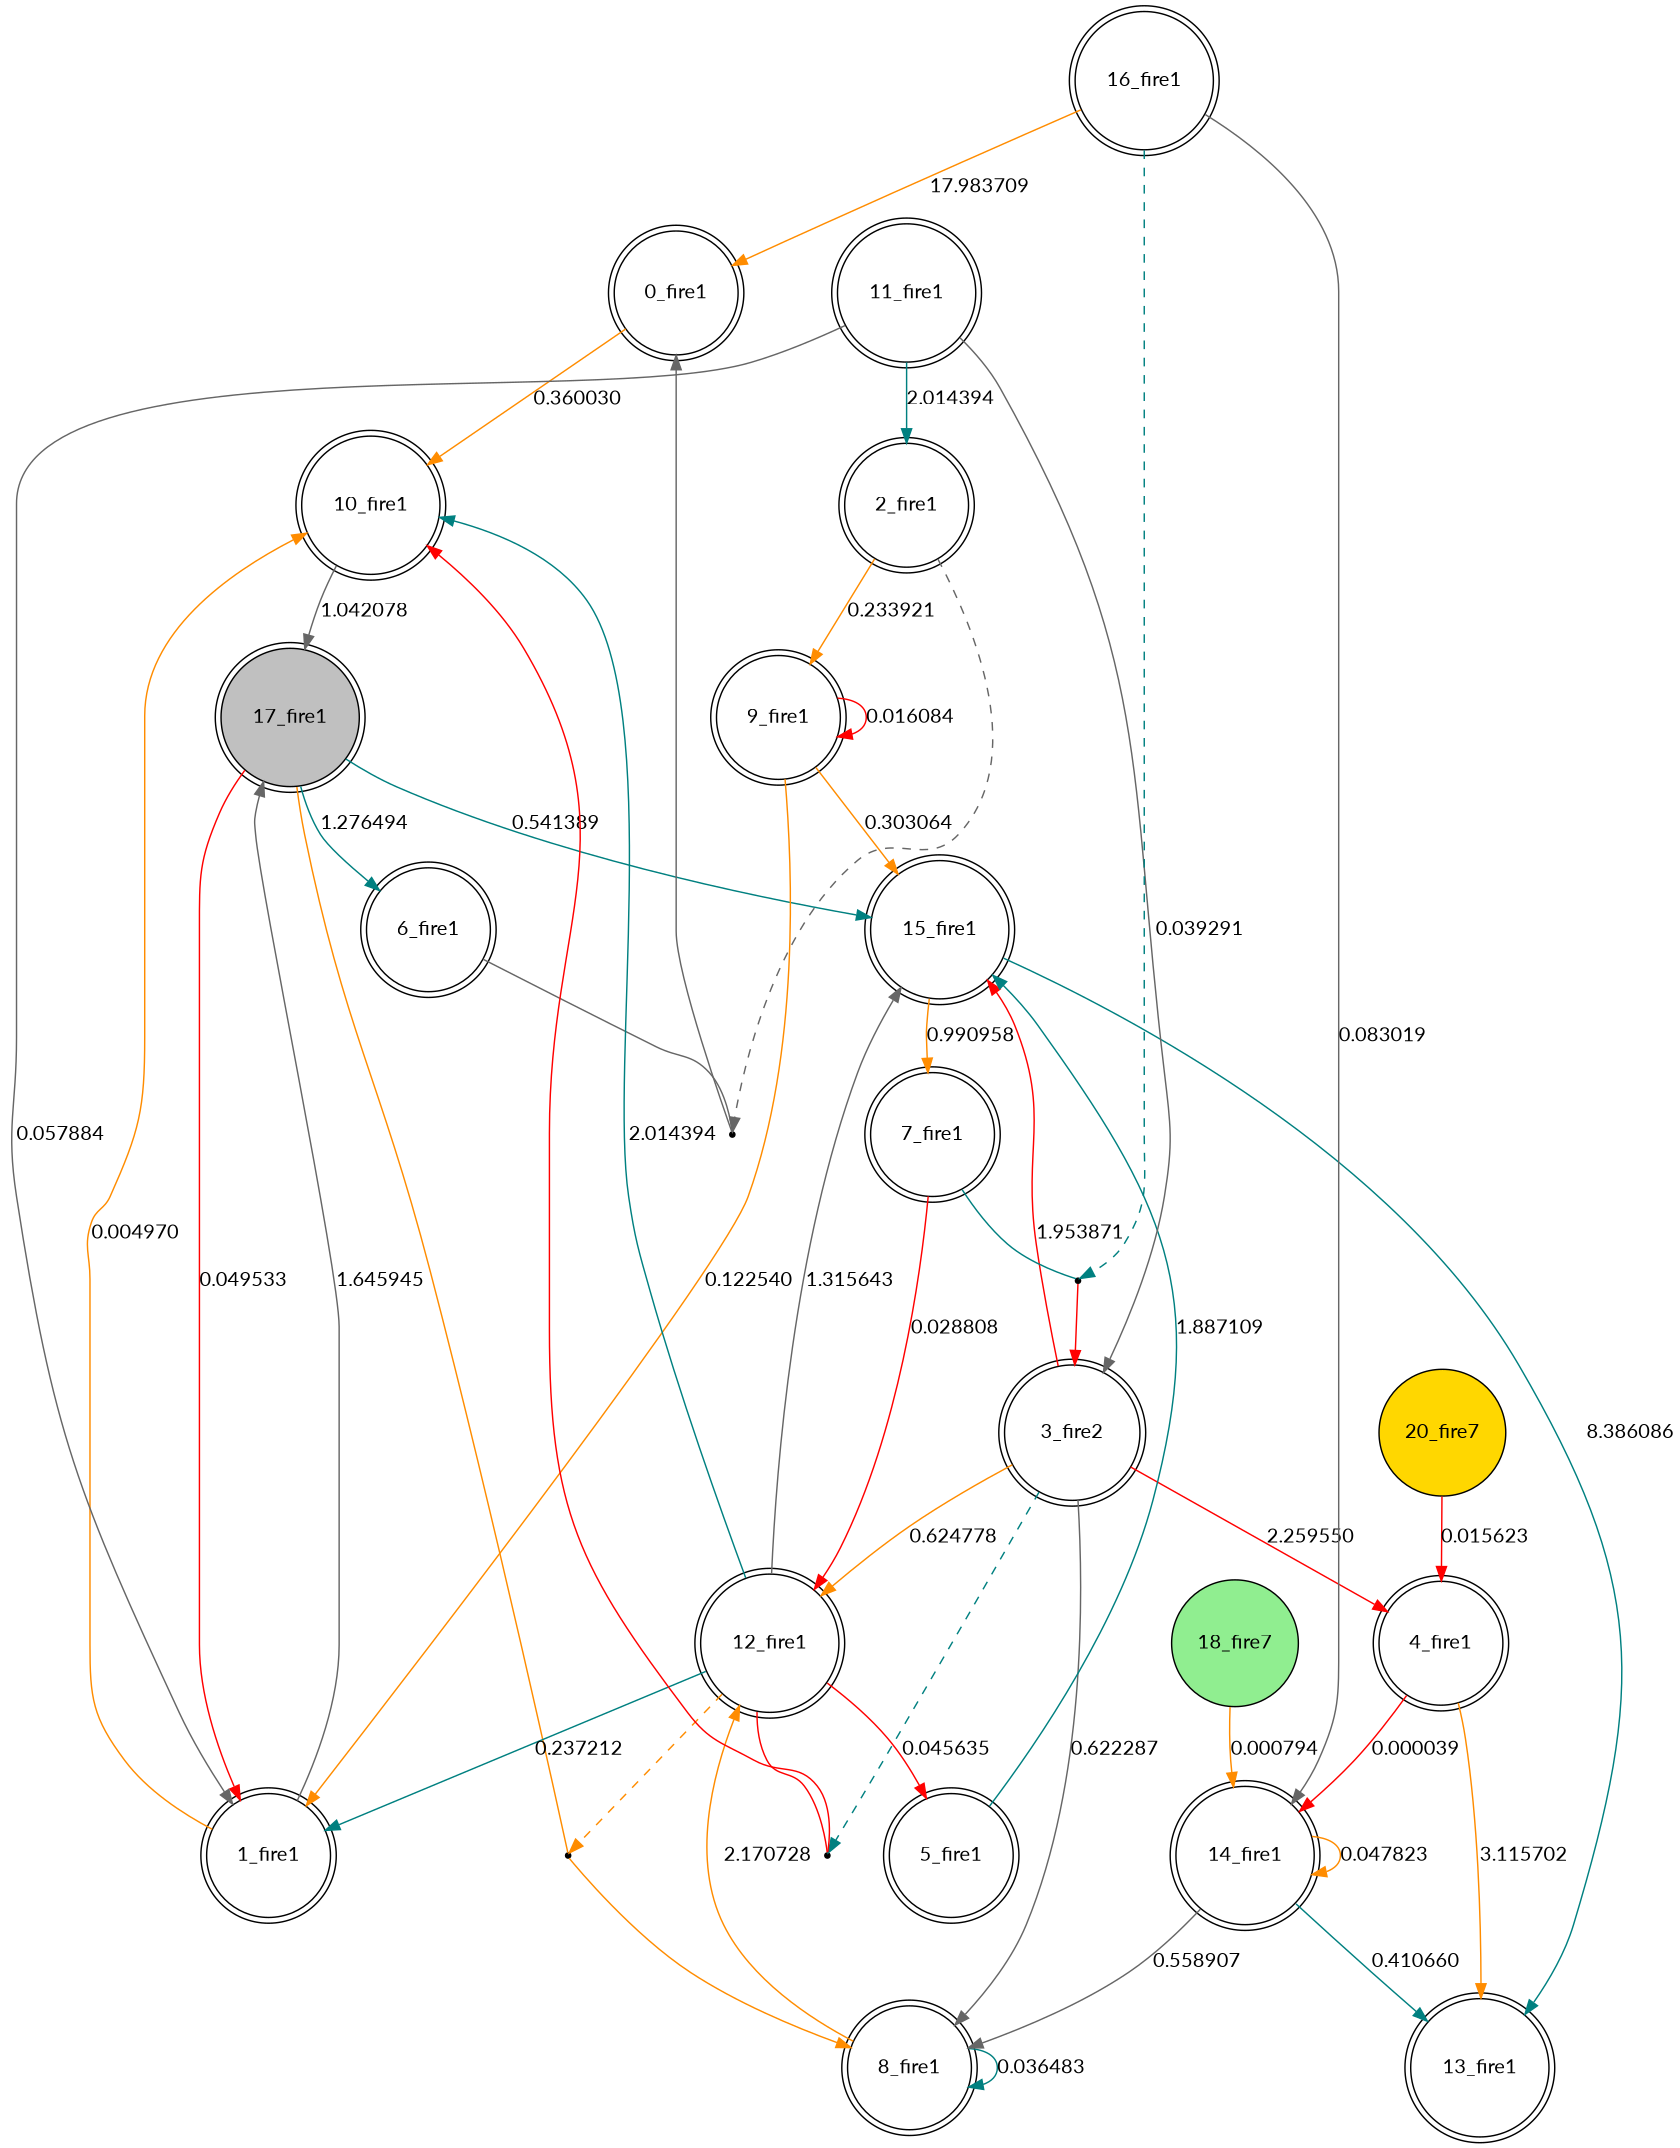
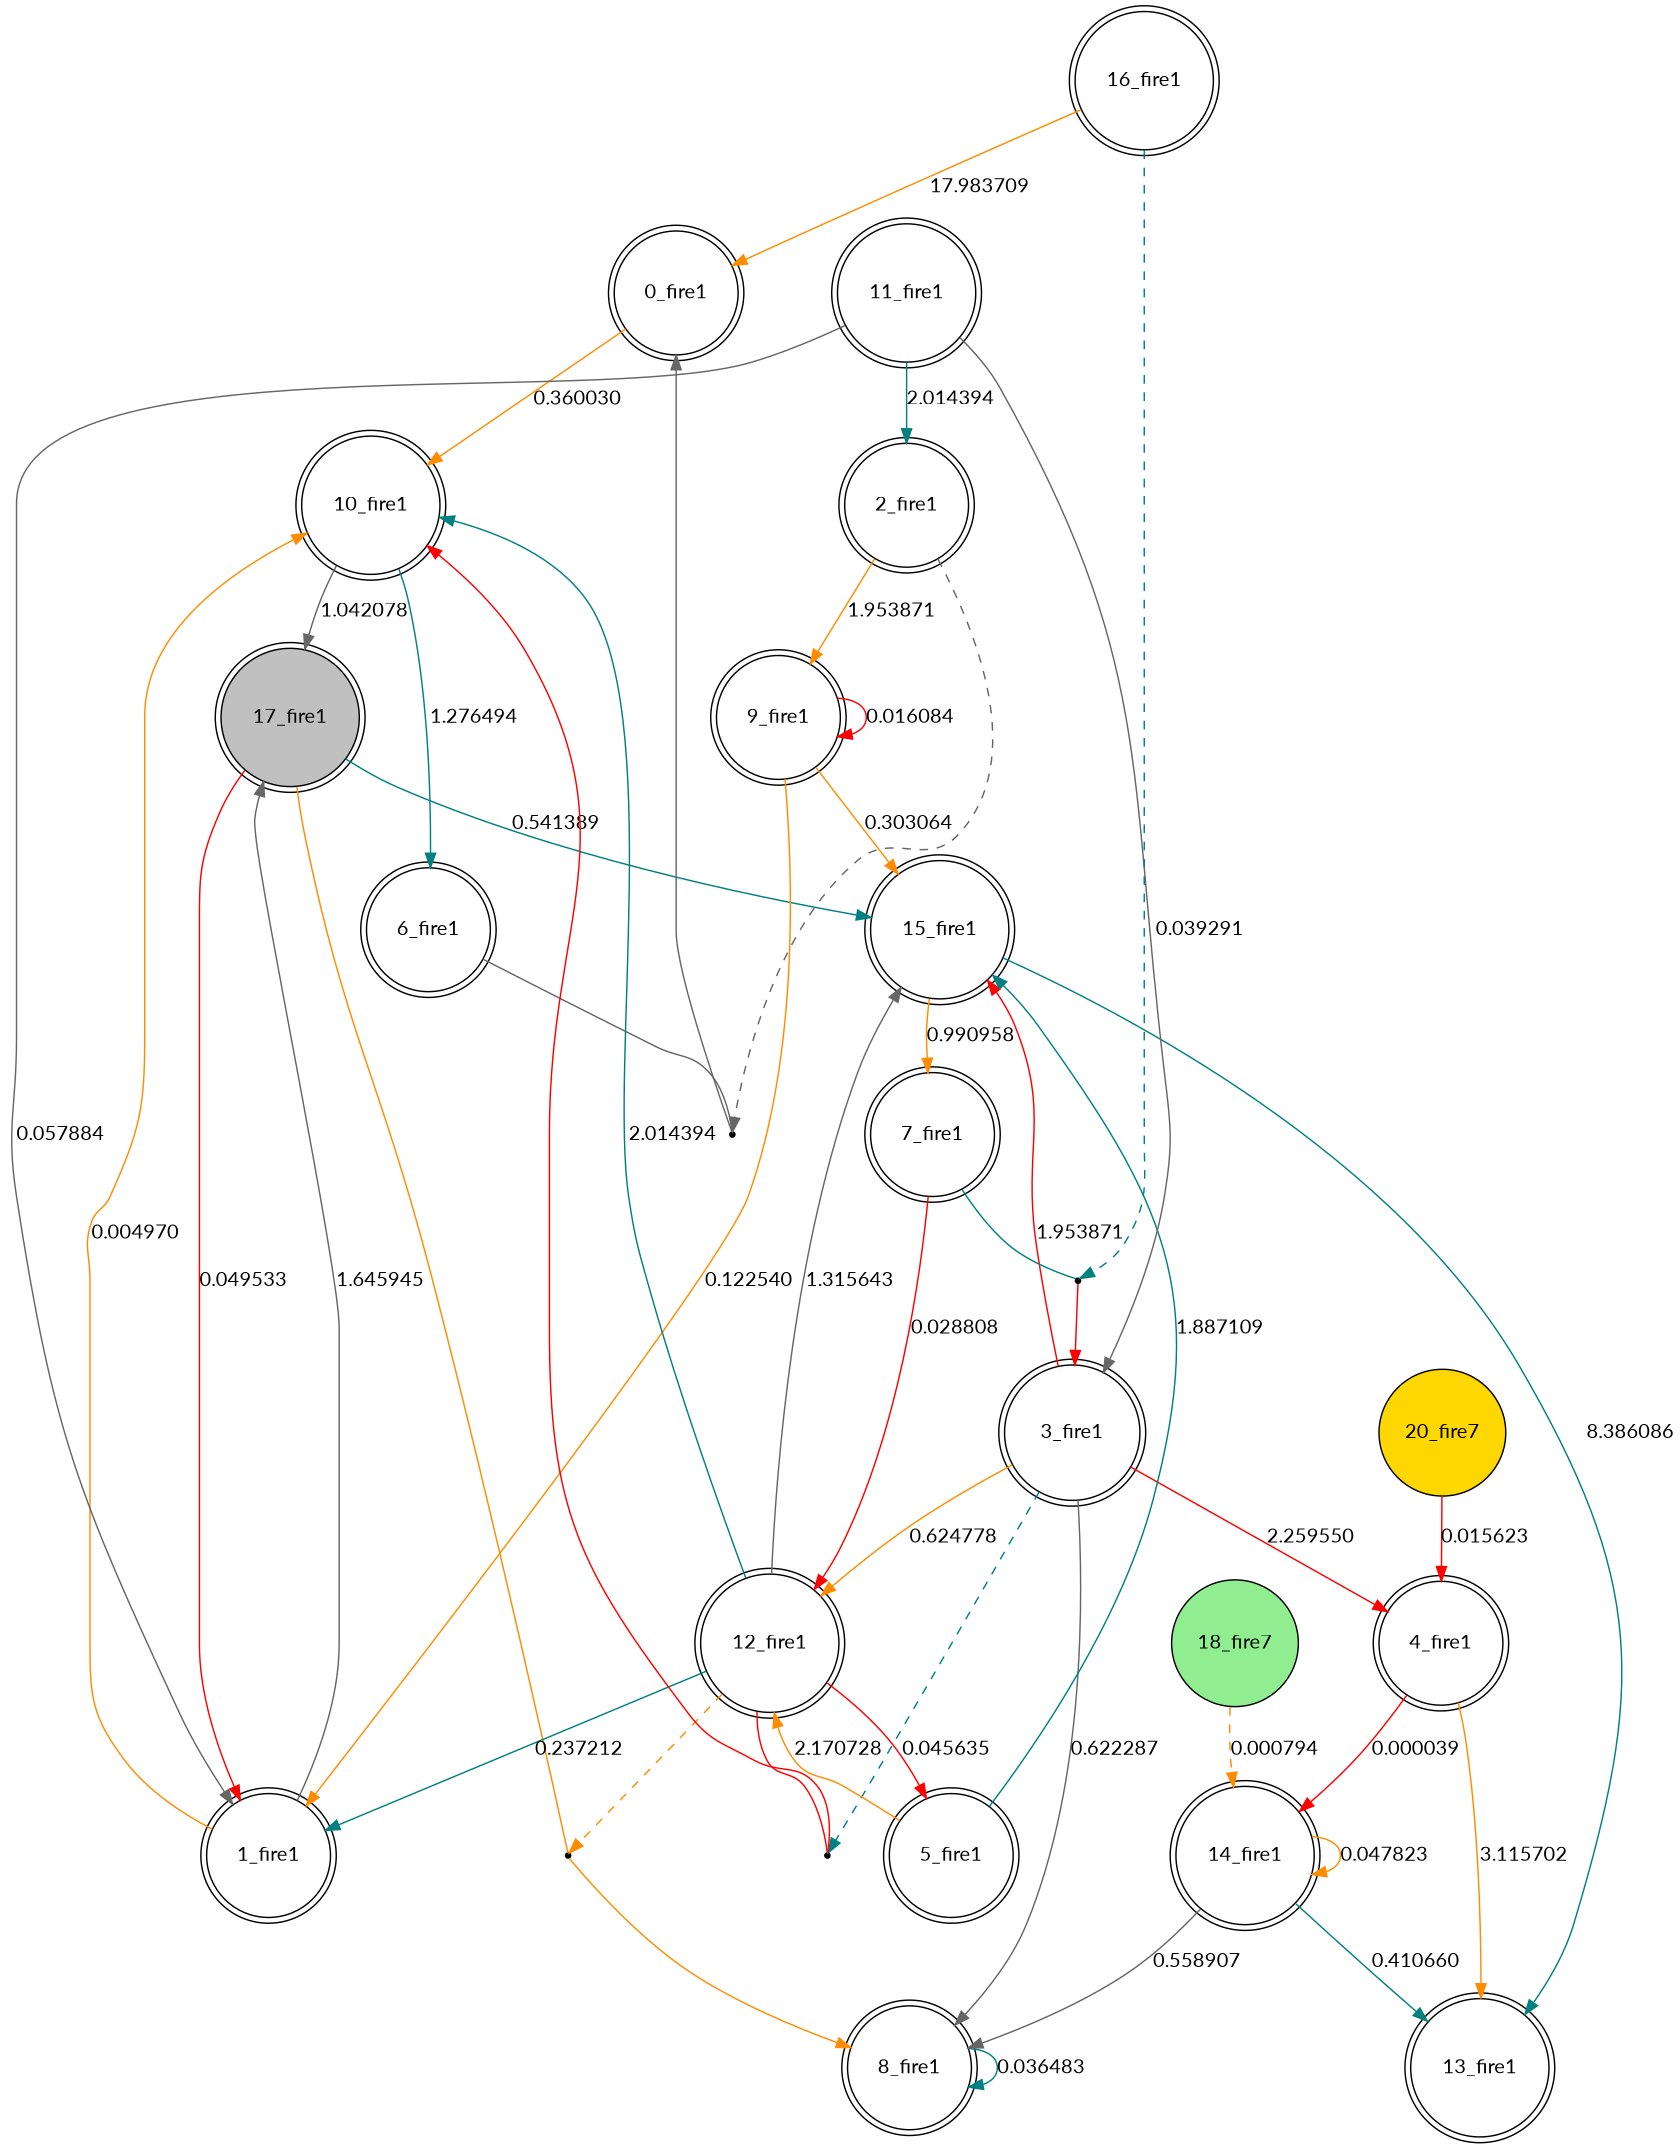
(891, 611) -> (891, 611)
(325, 840) -> (425, 710)
(1339, 930) -> none
(1072, 1433) -> (1072, 1433)
(1230, 1740) -> (1230, 1740)
(717, 1909) -> (831, 1780)
